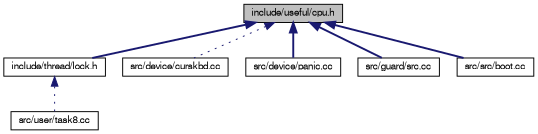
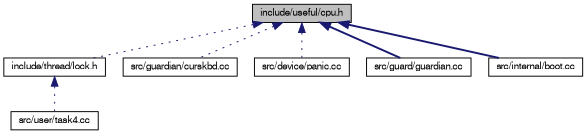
(169, 41) -> (173, 41)
(293, 45) -> (302, 45)
(175, 67) -> (180, 67)
(399, 67) -> (419, 67)
(495, 67) -> (536, 67)
(55, 121) -> (55, 121)
